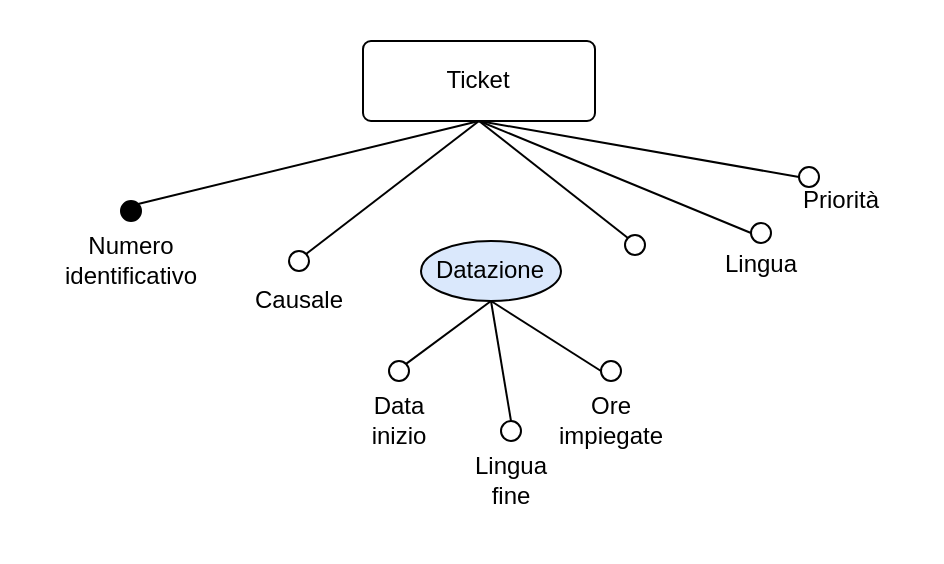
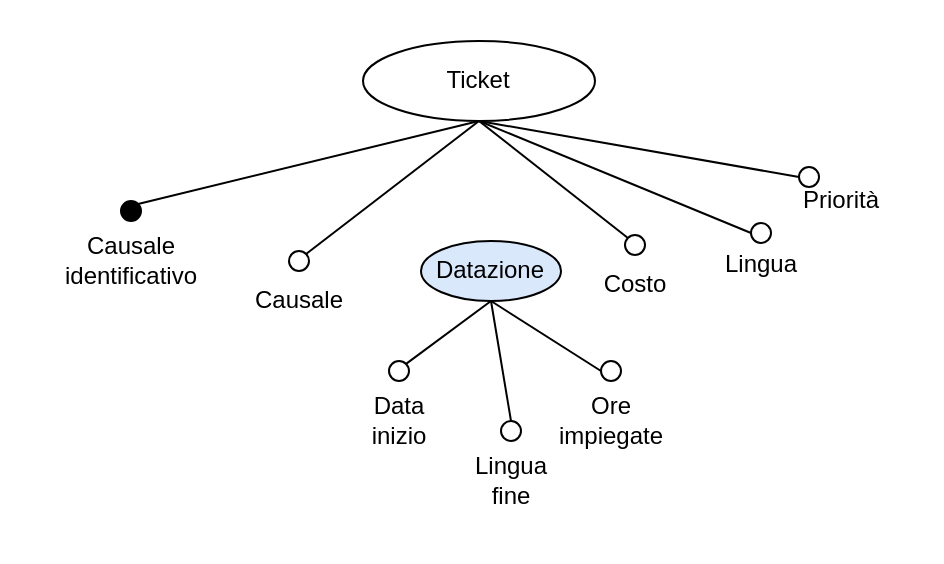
(479, 81) -> (479, 81)
(132, 261) -> (132, 261)
none -> (635, 285)
